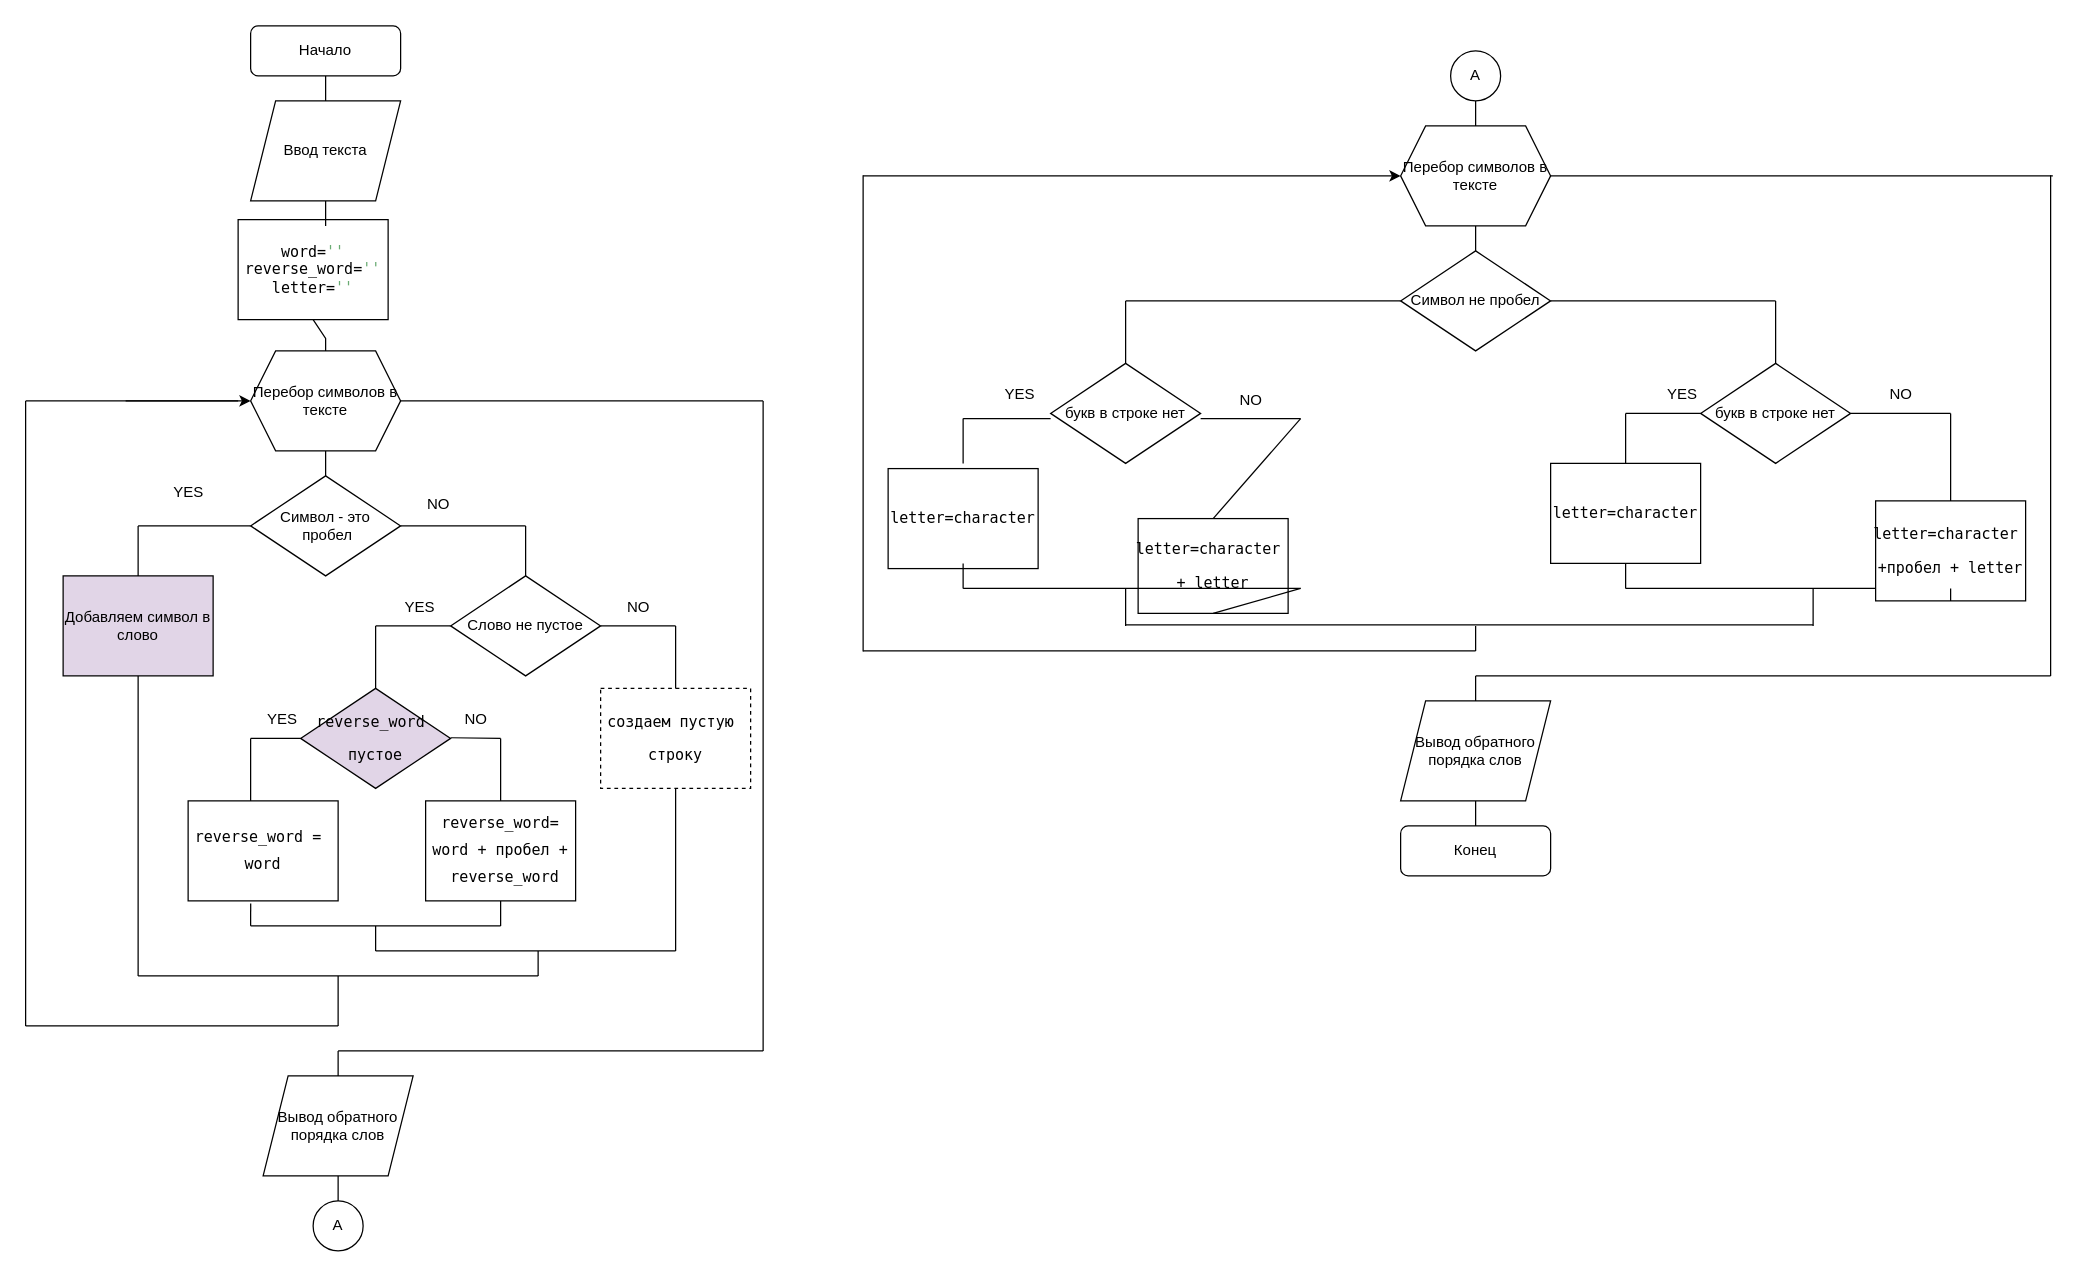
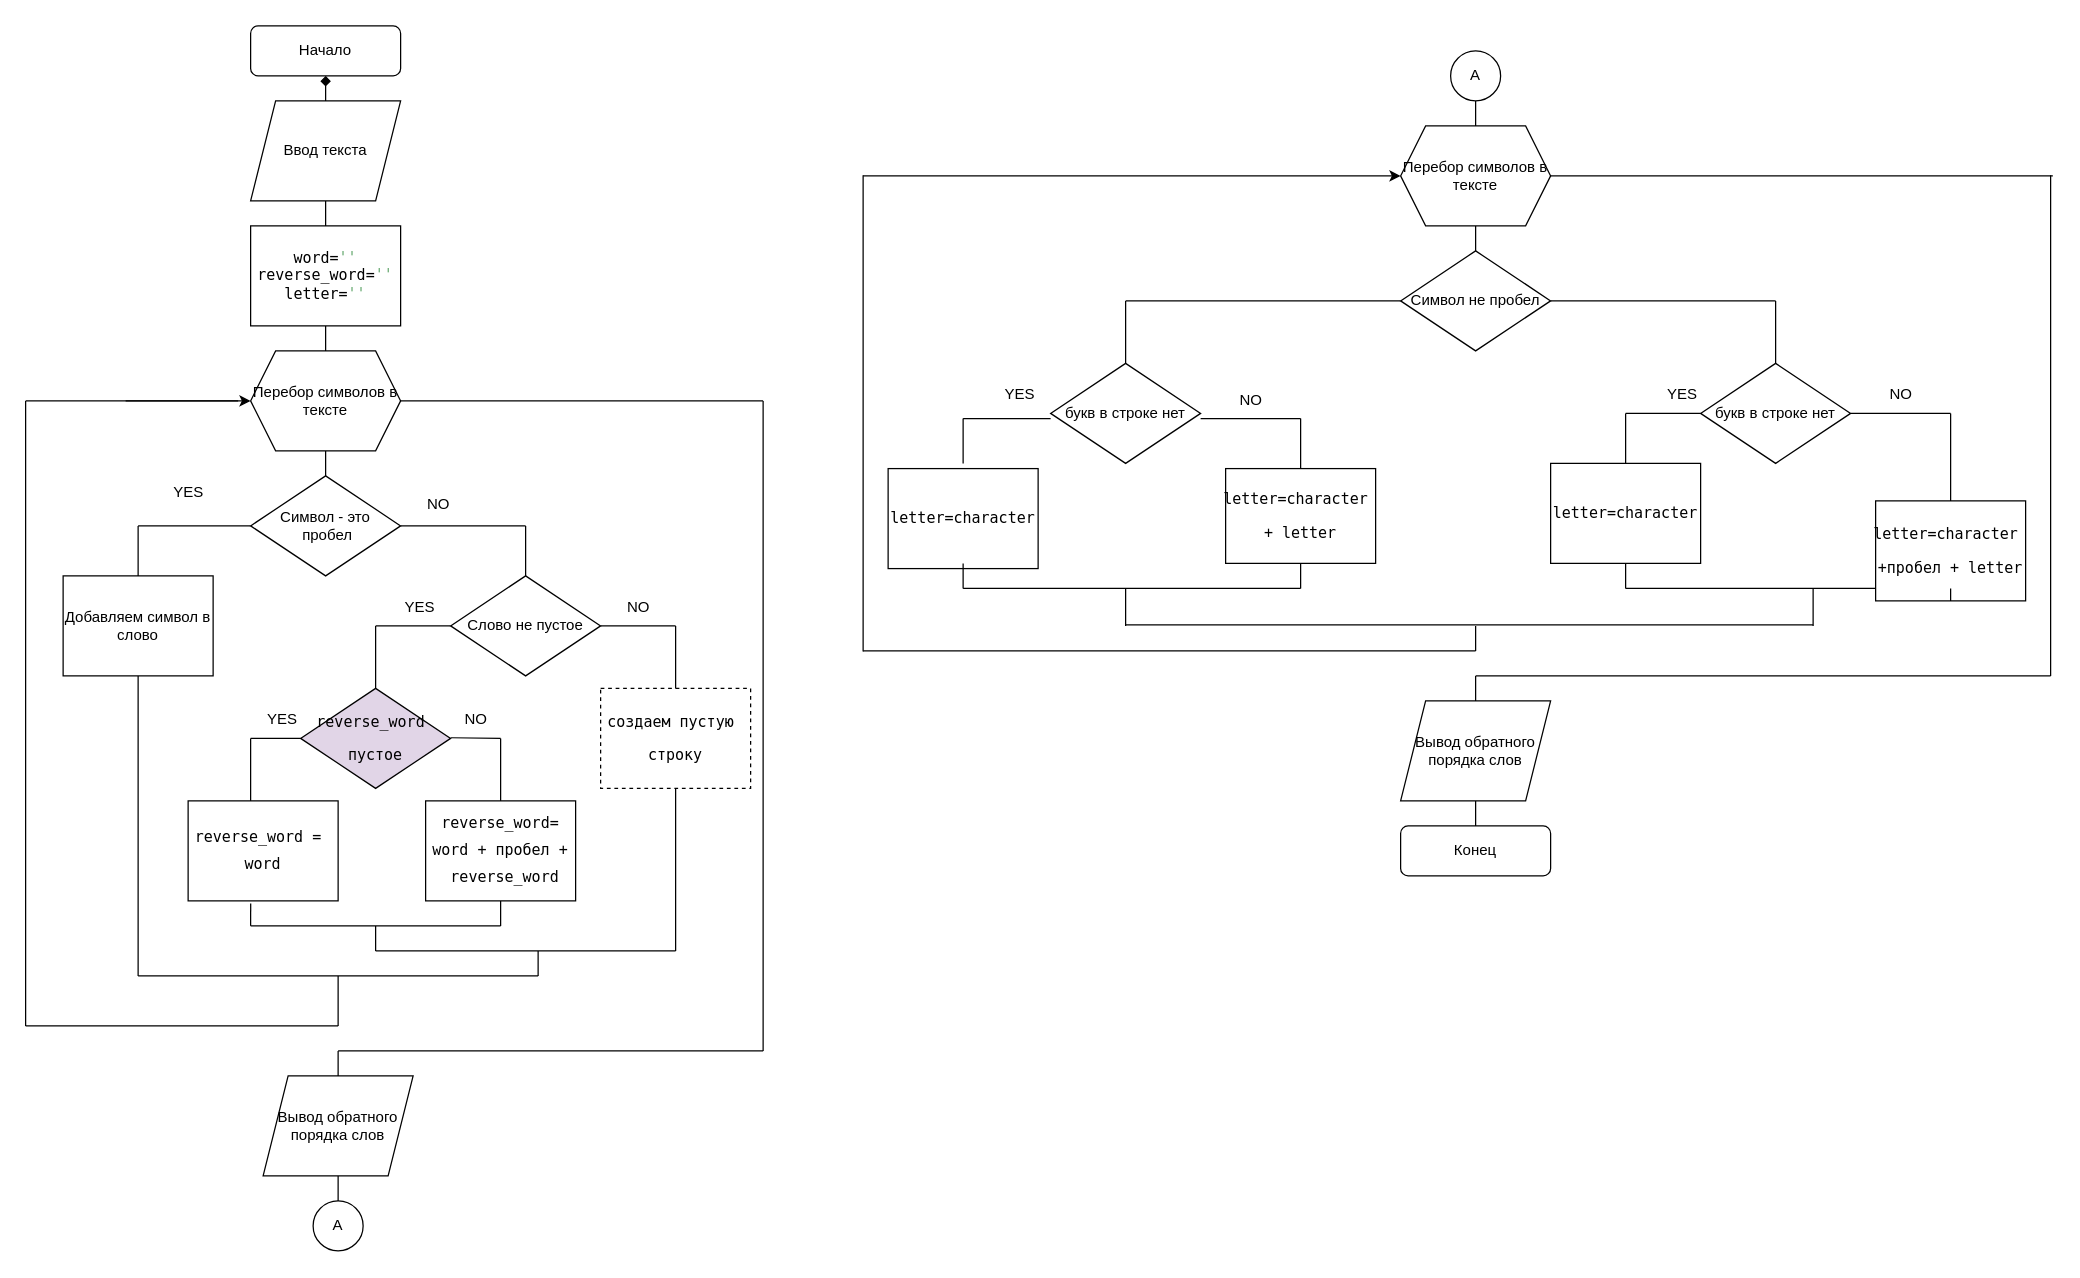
(326, 81) -> (326, 86)
(313, 269) -> (326, 276)
(1213, 566) -> (1301, 516)
(138, 626) -> (138, 626)
